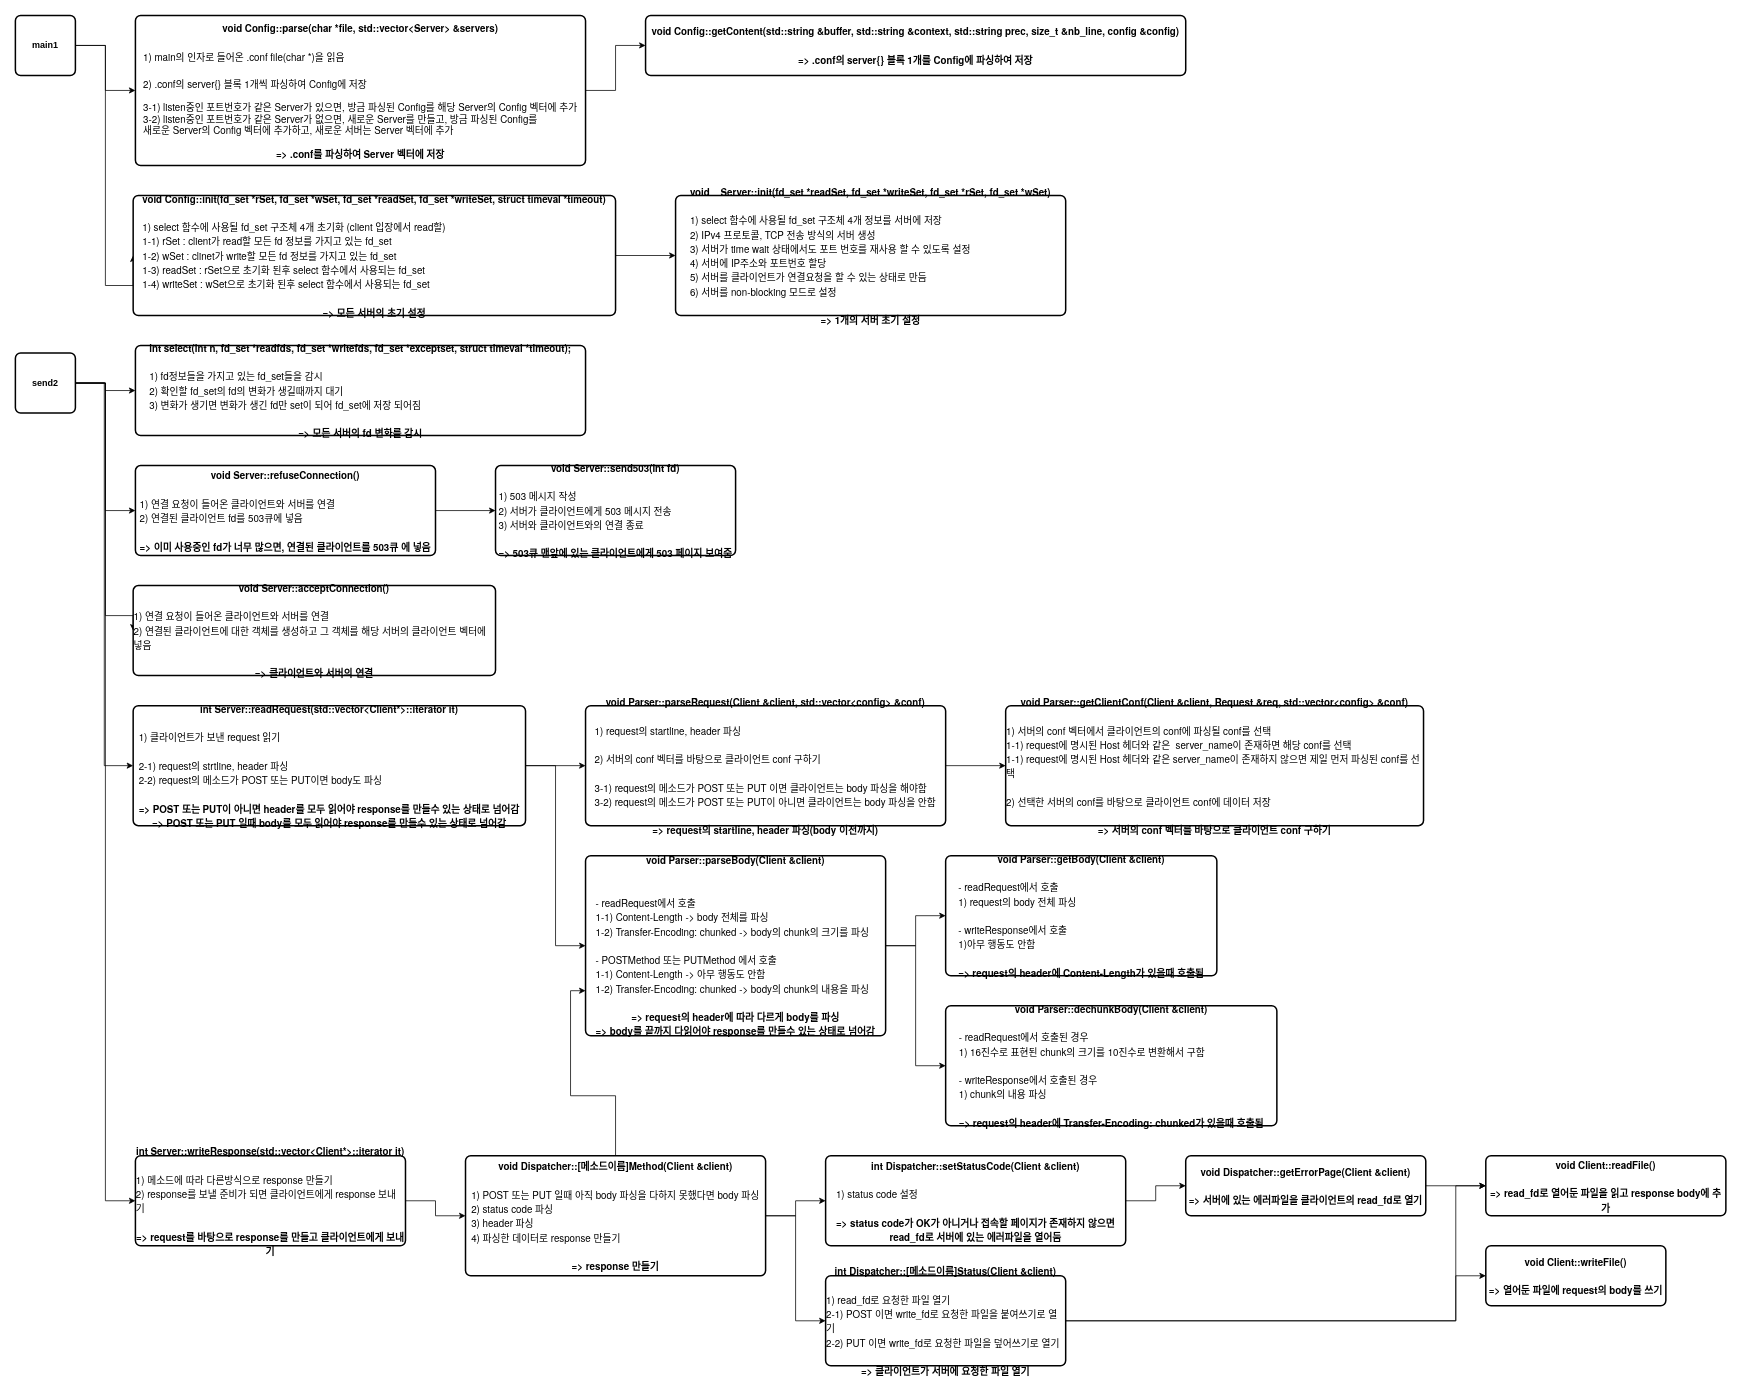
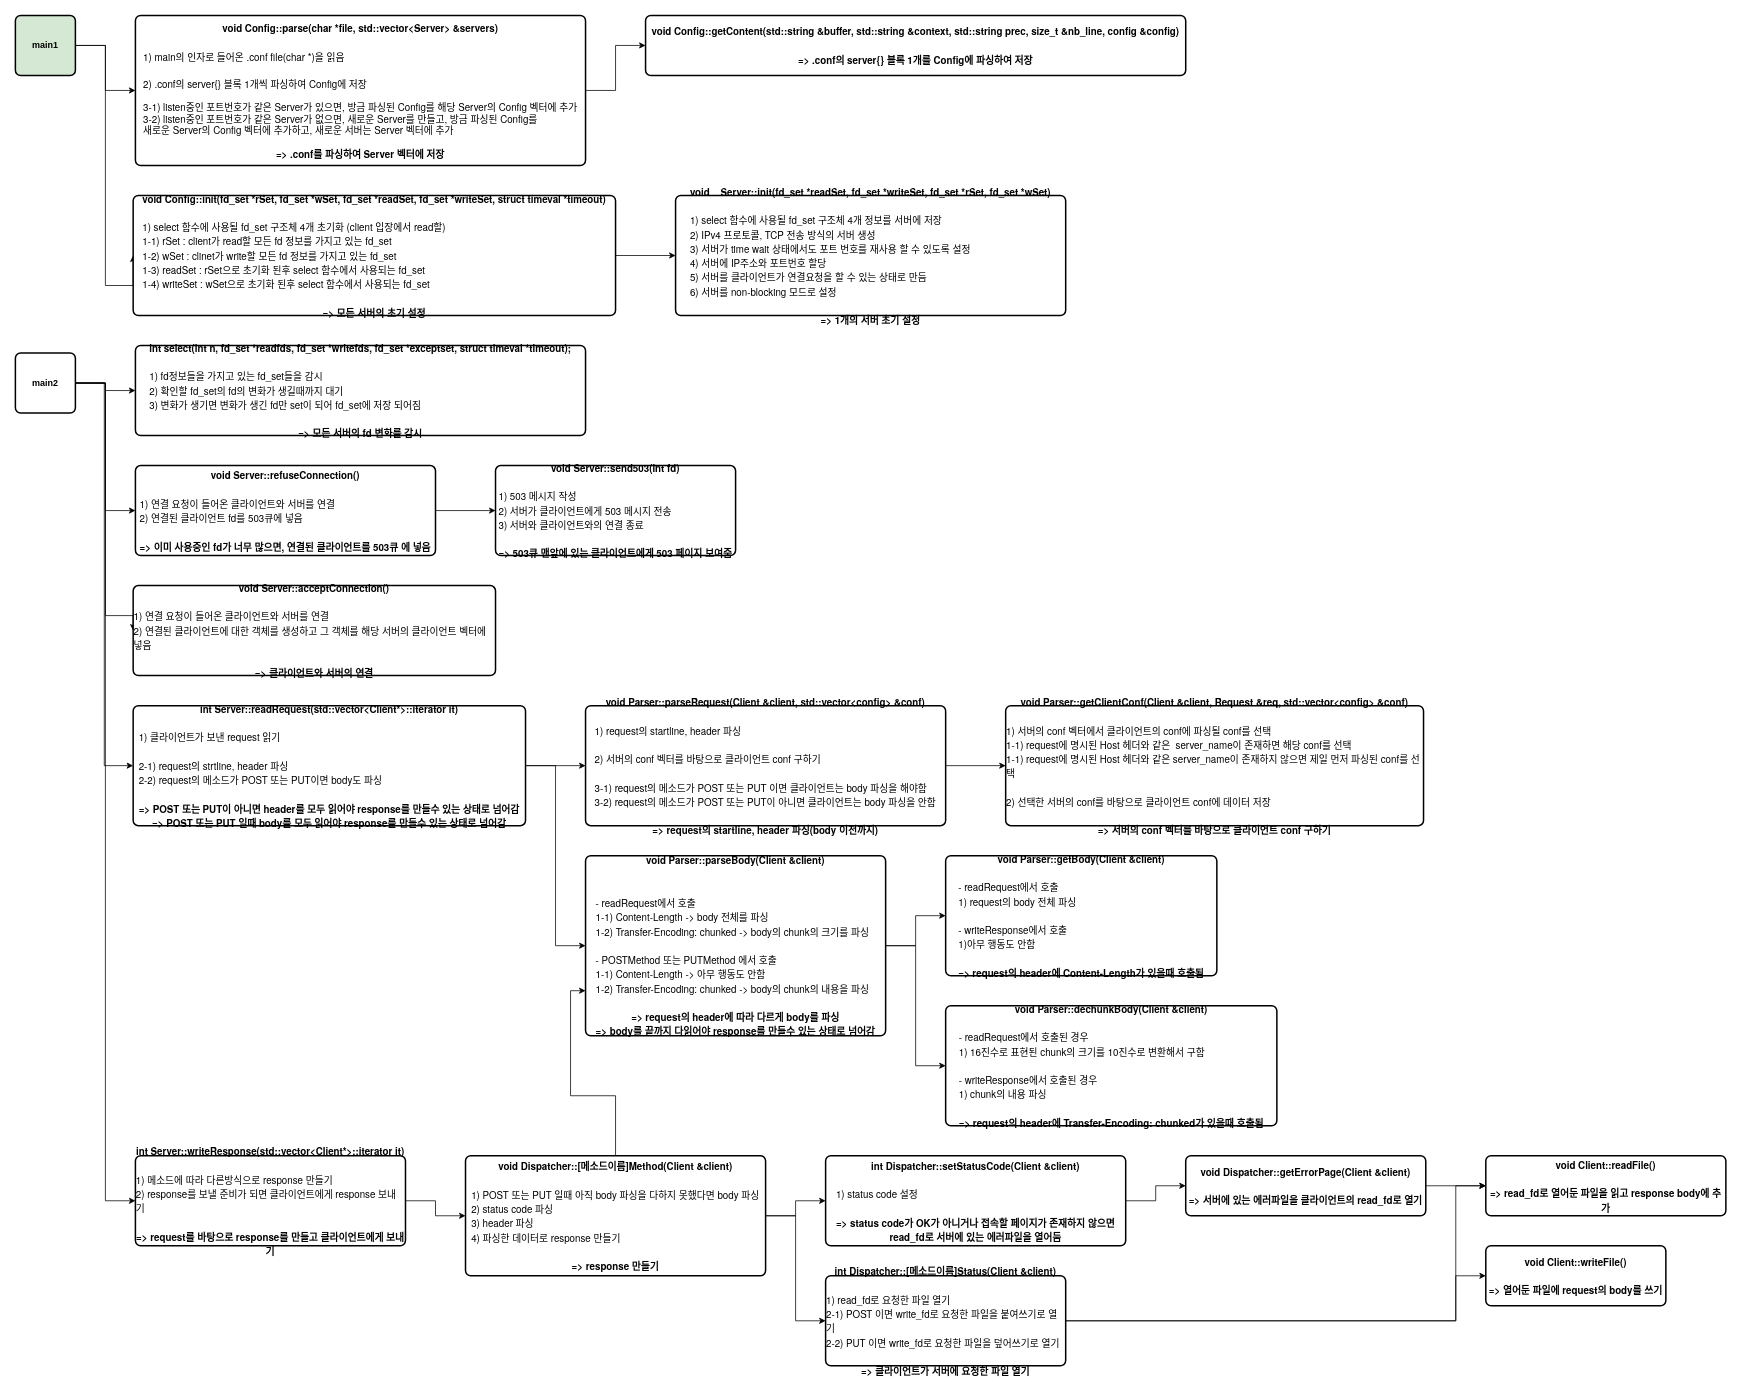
(45, 45) -> (45, 45)
(45, 383) -> (45, 383)
